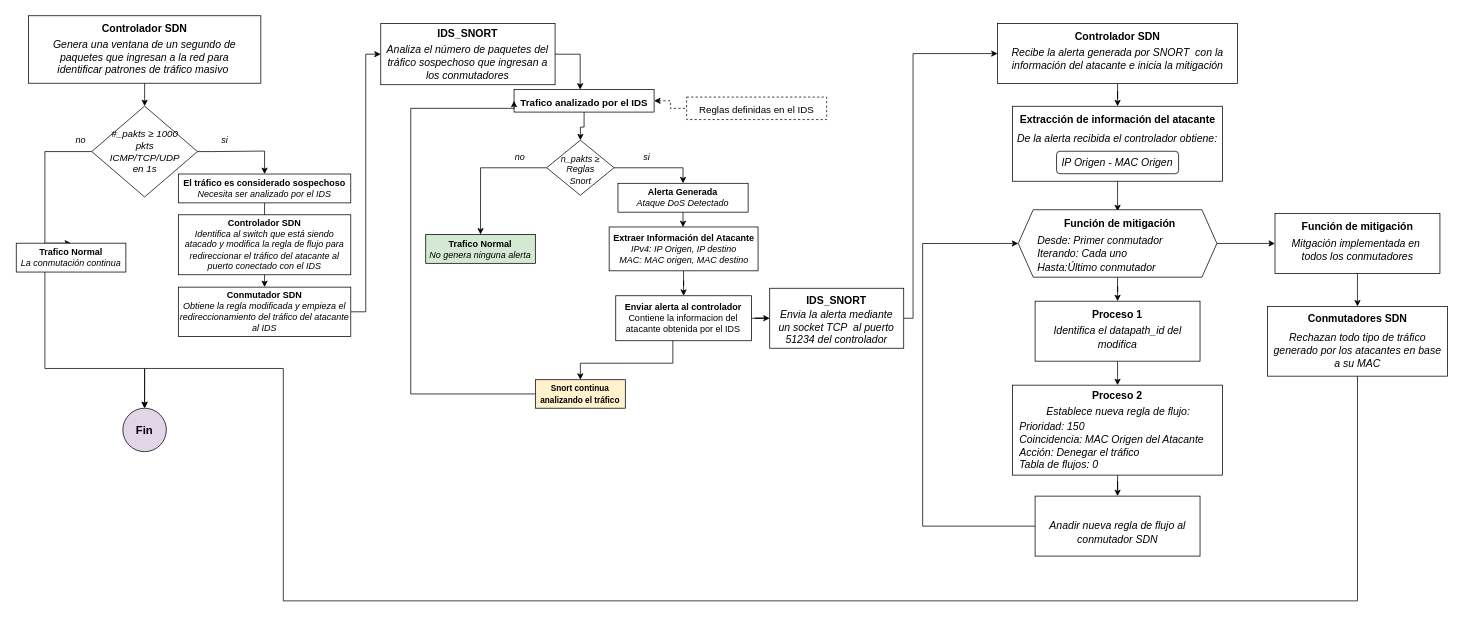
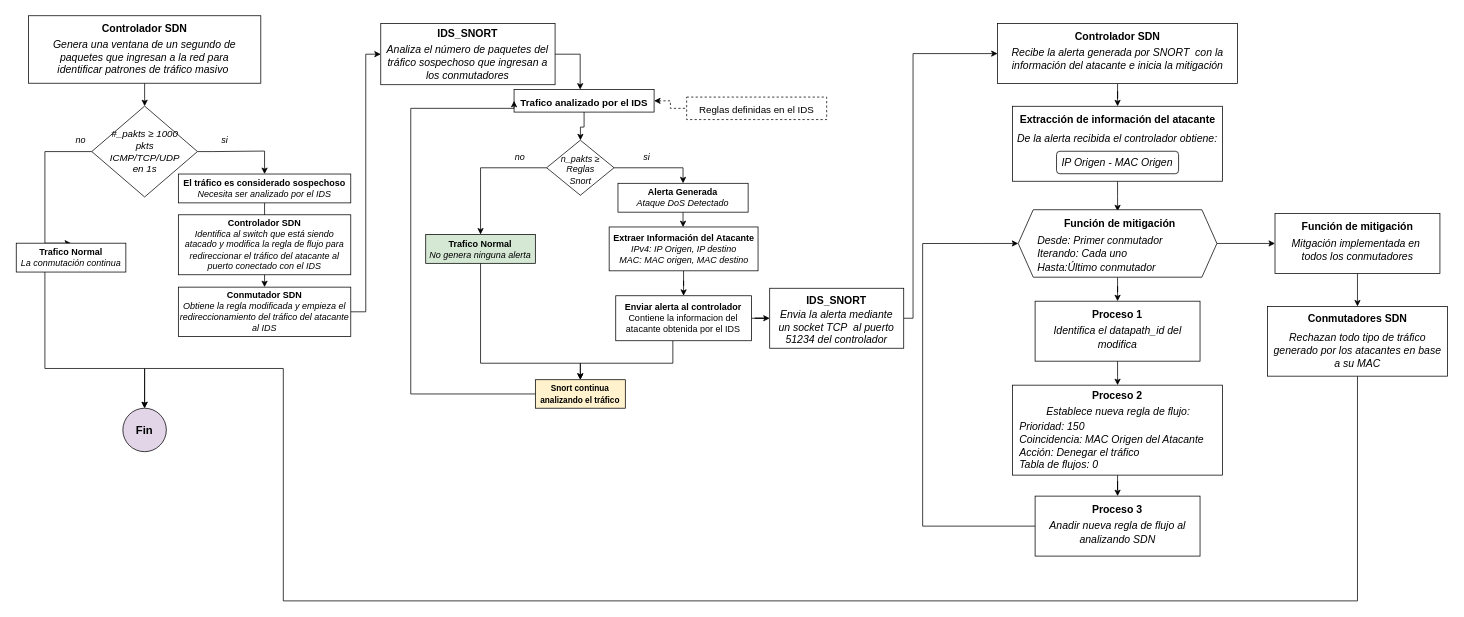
none -> (480, 362)
none -> (1118, 507)
(1118, 528) -> (1118, 528)
